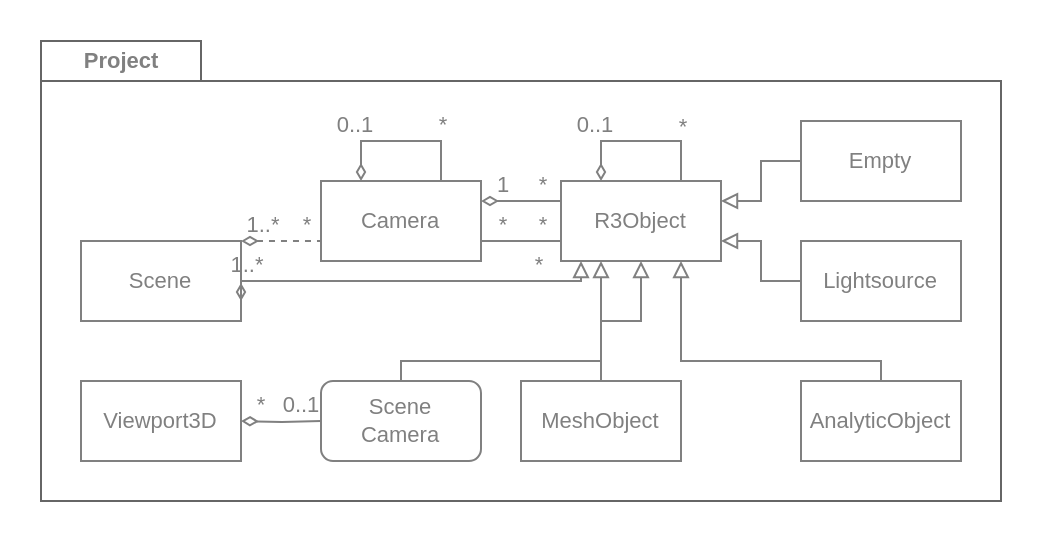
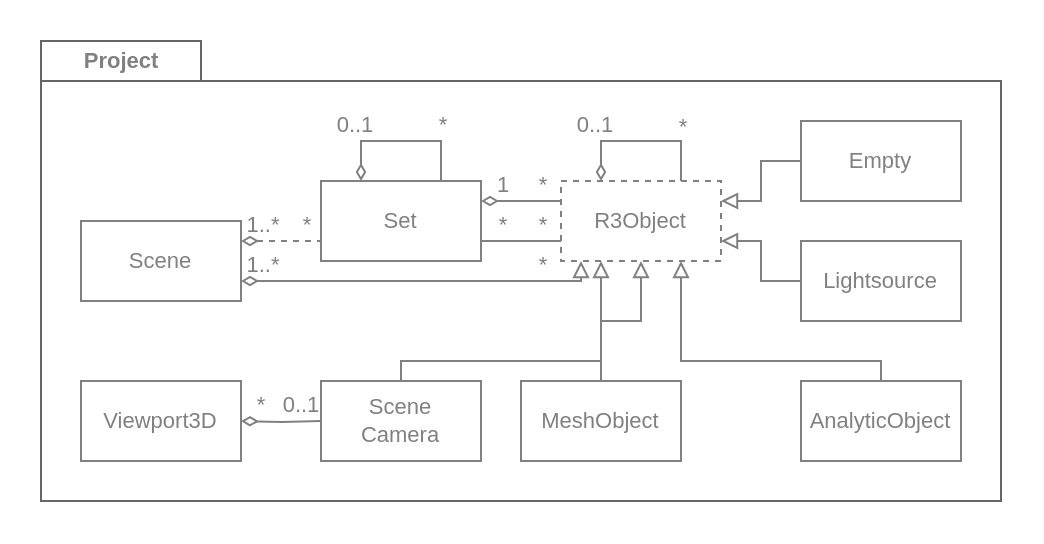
(401, 221) -> (401, 221)
(641, 221) -> (641, 221)
(161, 281) -> (161, 261)
(401, 421) -> (401, 421)
